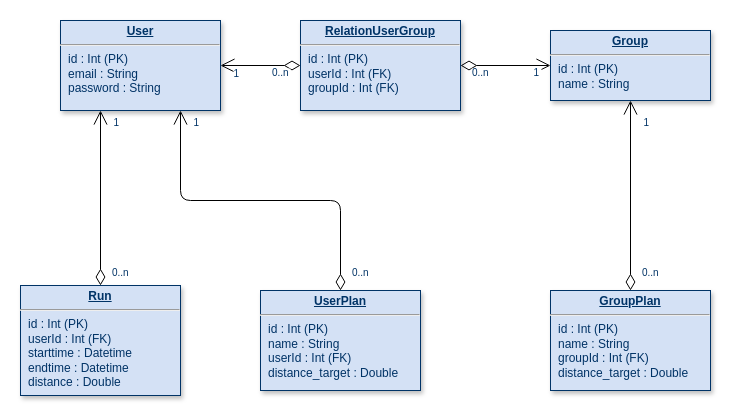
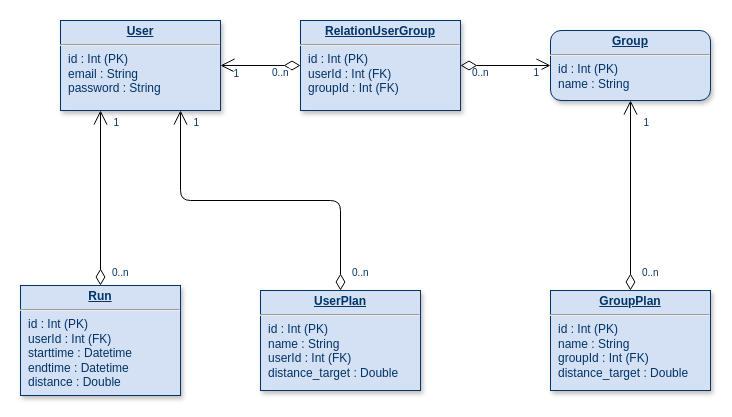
(631, 66) -> (631, 66)
